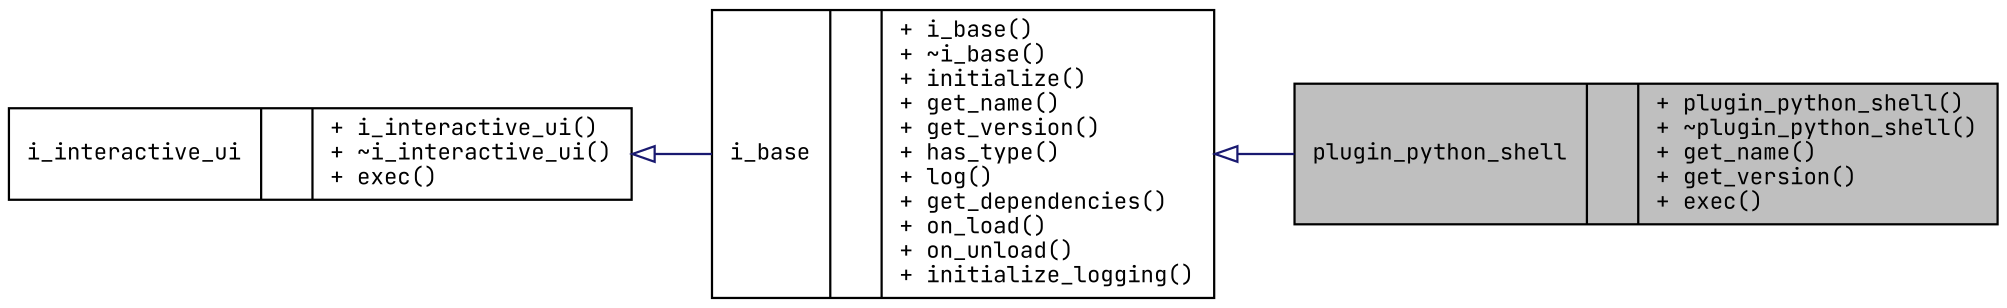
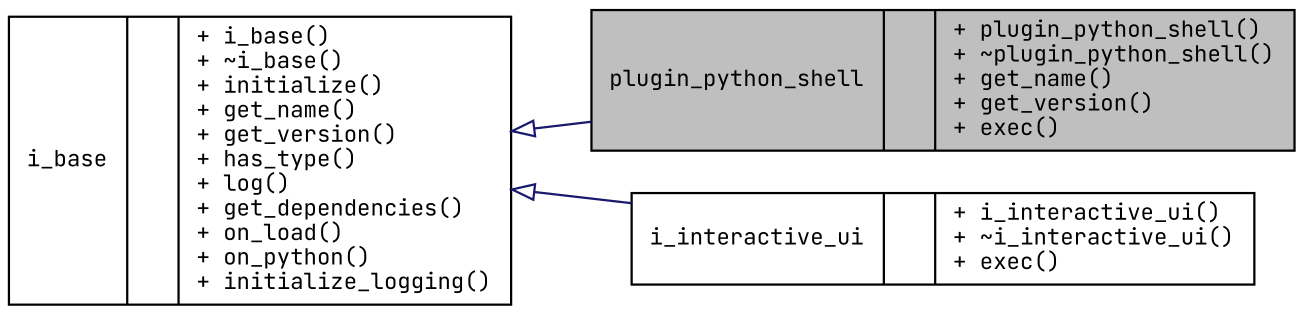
(683, 154) -> (583, 198)
(988, 251) -> (285, 258)
